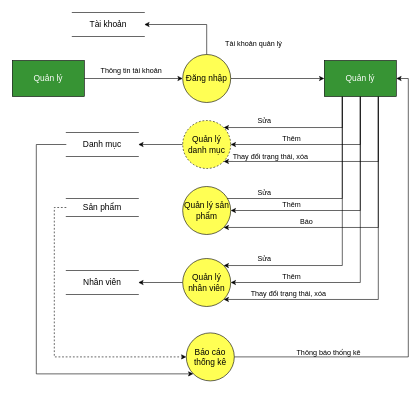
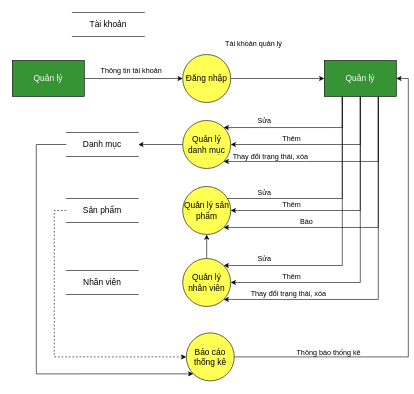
(178, 24) -> none
(207, 144) -> (207, 144)
(102, 207) -> (102, 210)
(162, 282) -> (207, 239)
